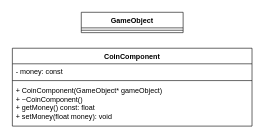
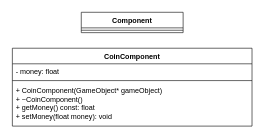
(132, 20) -> (132, 20)
(41, 72) -> (40, 72)
